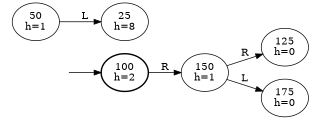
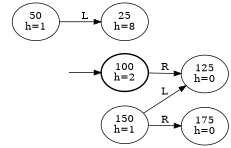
(245, 53) -> (165, 92)
(161, 73) -> (161, 73)
(245, 79) -> (165, 120)
